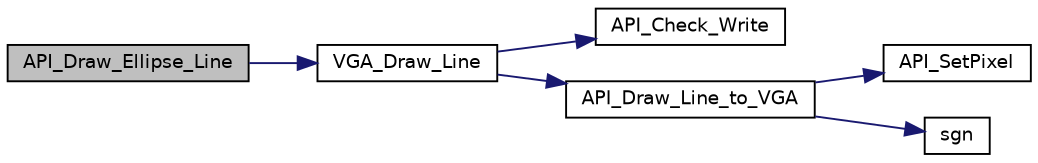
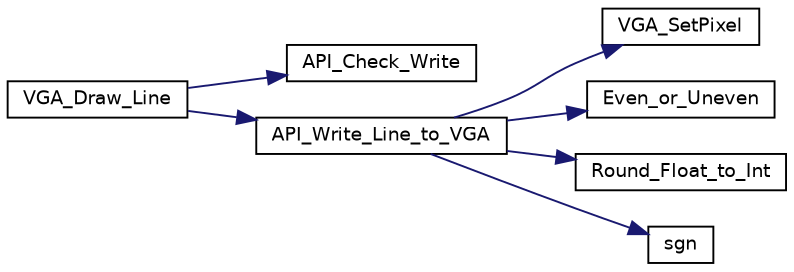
(128, 63) -> none
(957, 63) -> (681, 27)
none -> (681, 99)
(690, 99) -> (382, 136)
none -> (681, 172)
